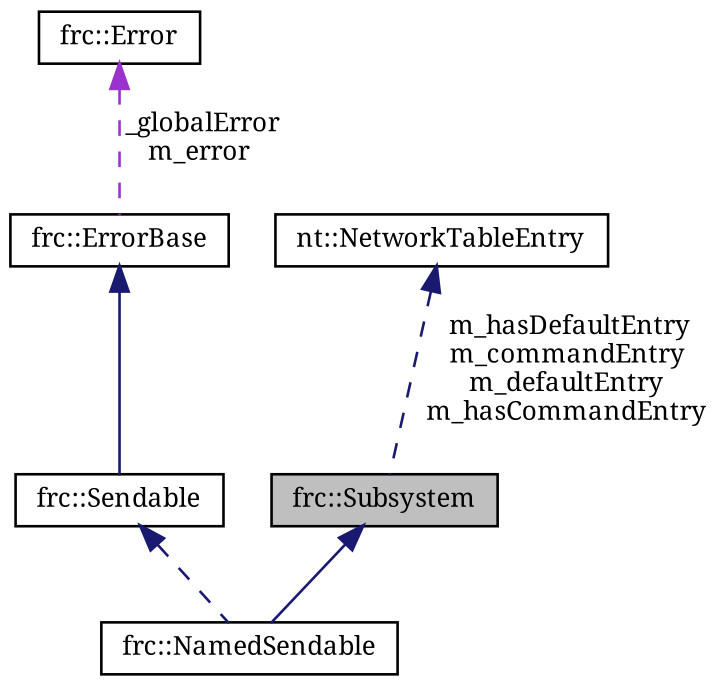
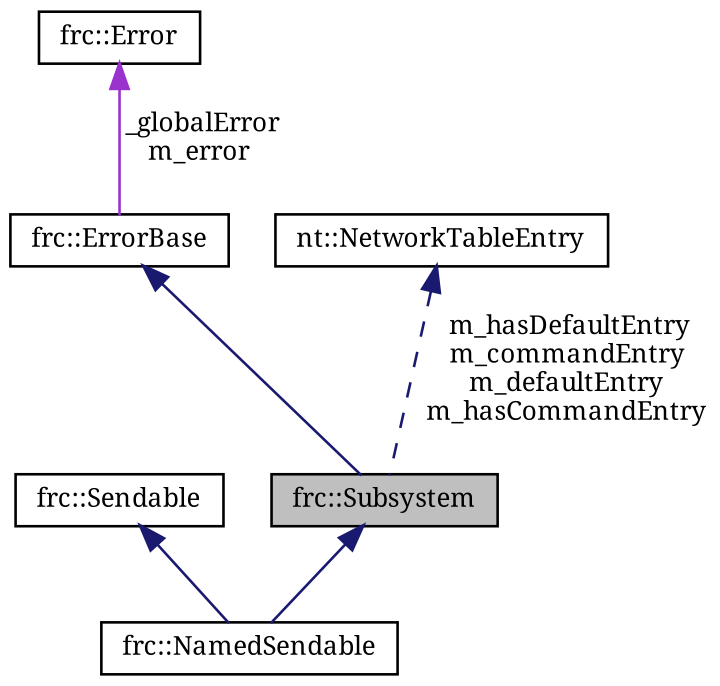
(120, 152) -> (120, 152)
(120, 384) -> (262, 380)
(193, 584) -> (193, 584)
